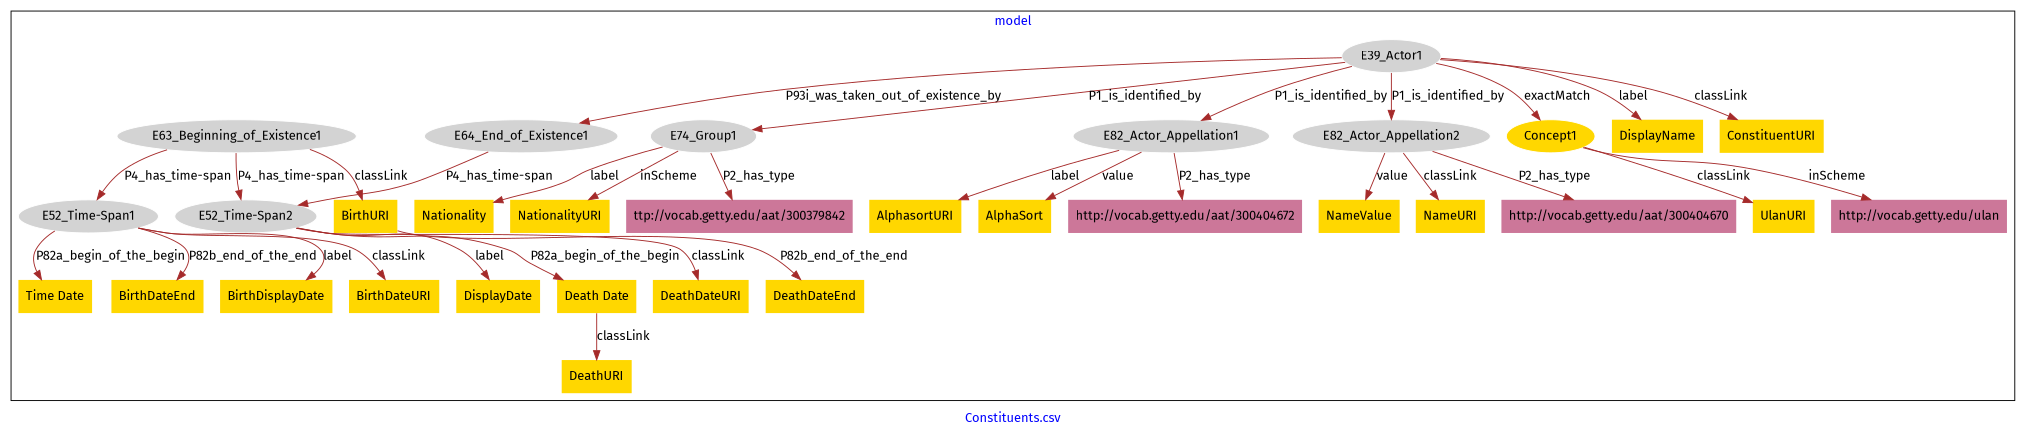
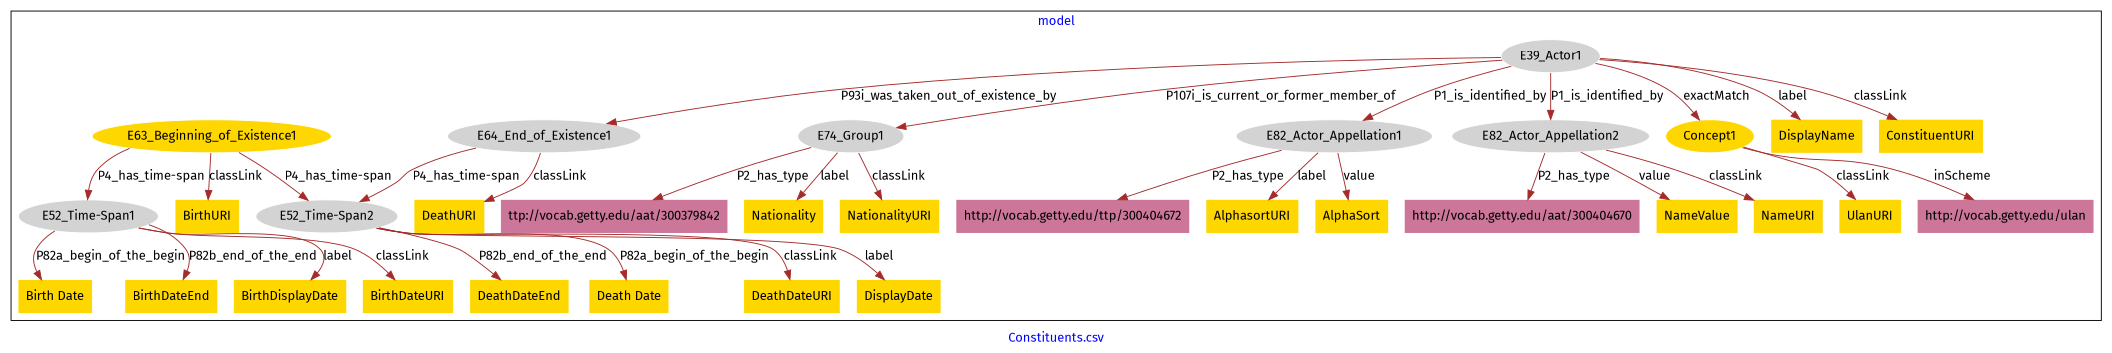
(1145, 96) -> (1281, 96)
(237, 136) -> (212, 136)
(669, 176) -> (899, 176)
(1185, 216) -> (1073, 216)
(660, 237) -> (440, 243)
(55, 297) -> (55, 297)
(597, 332) -> (524, 183)
